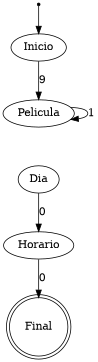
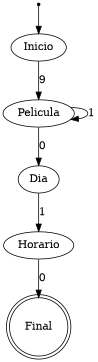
none -> (39, 143)
(42, 212) -> (42, 212)
